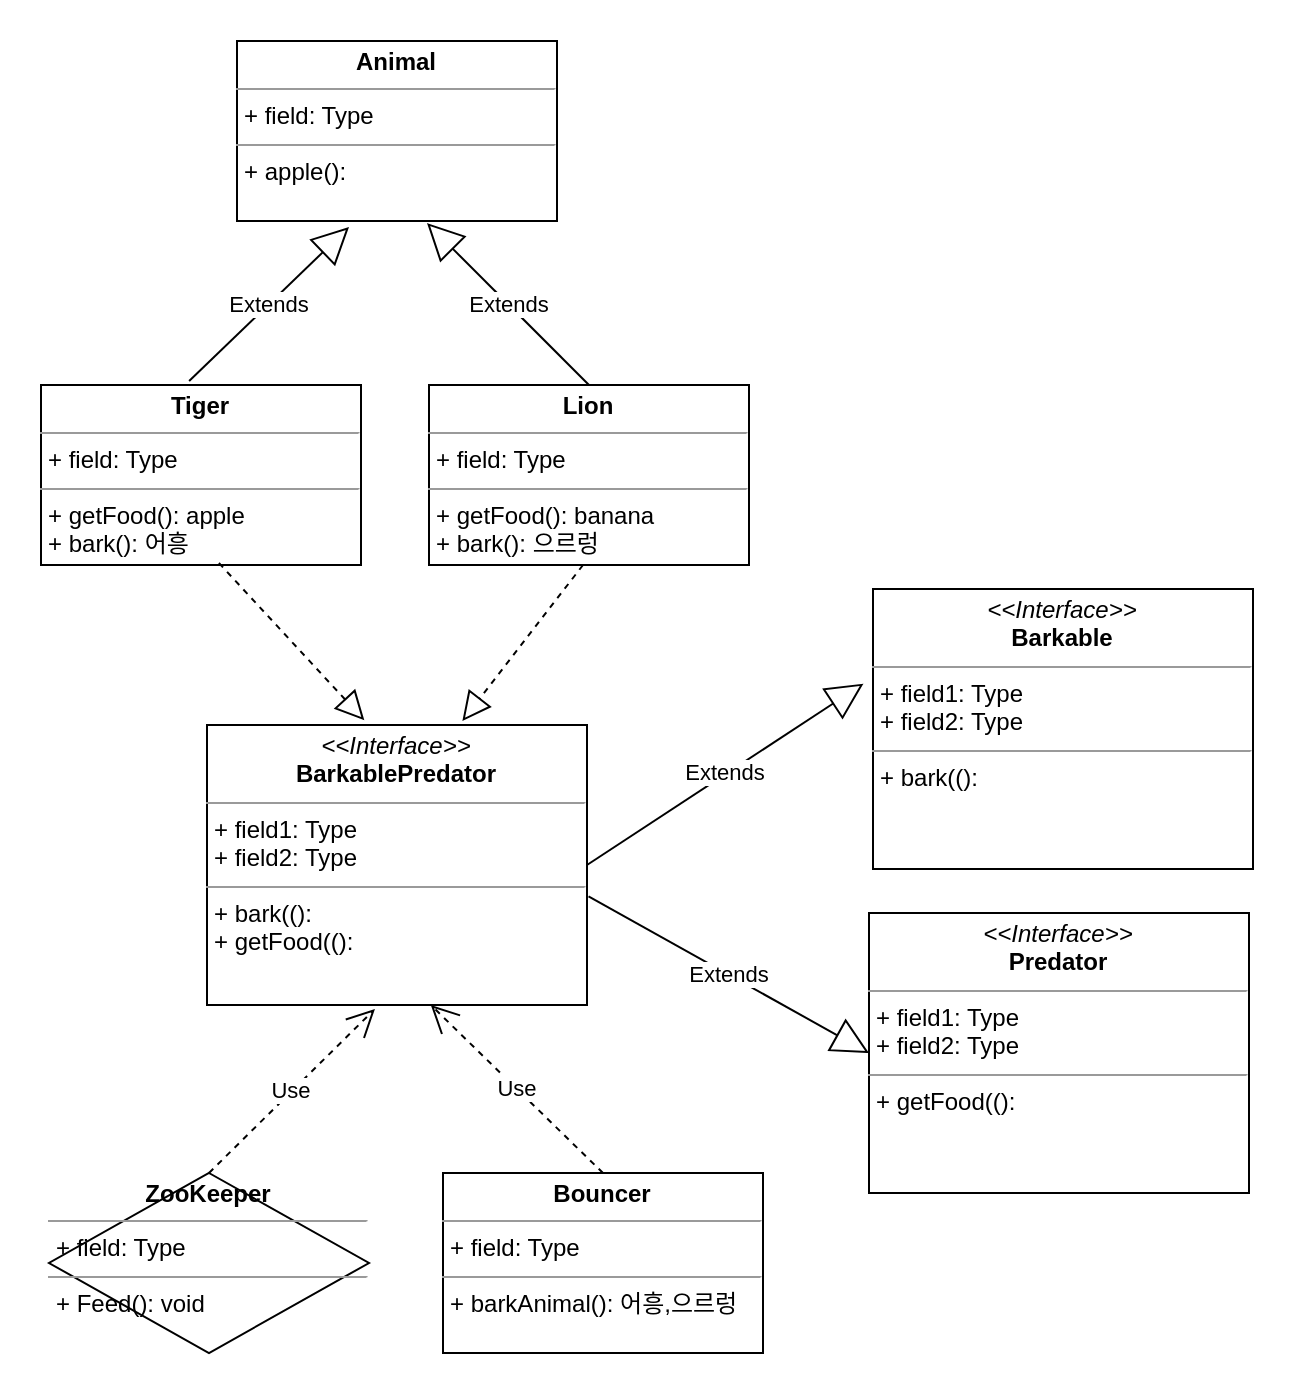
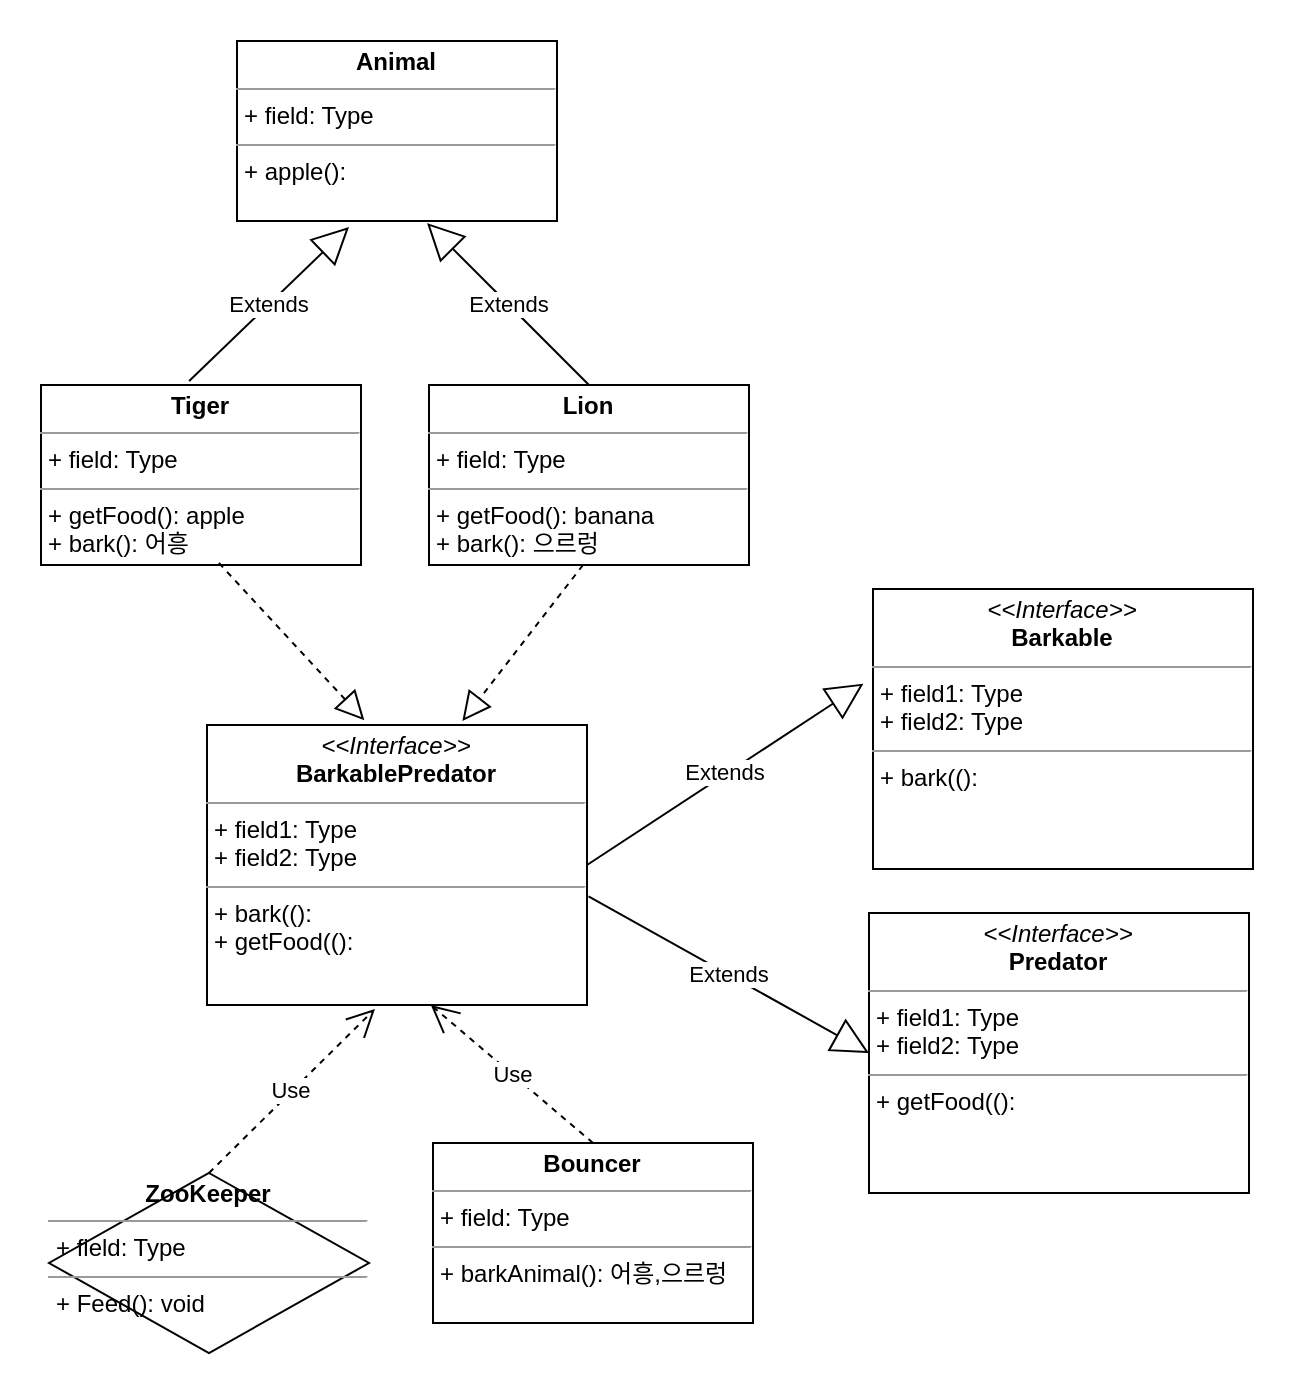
(603, 1263) -> (593, 1233)
